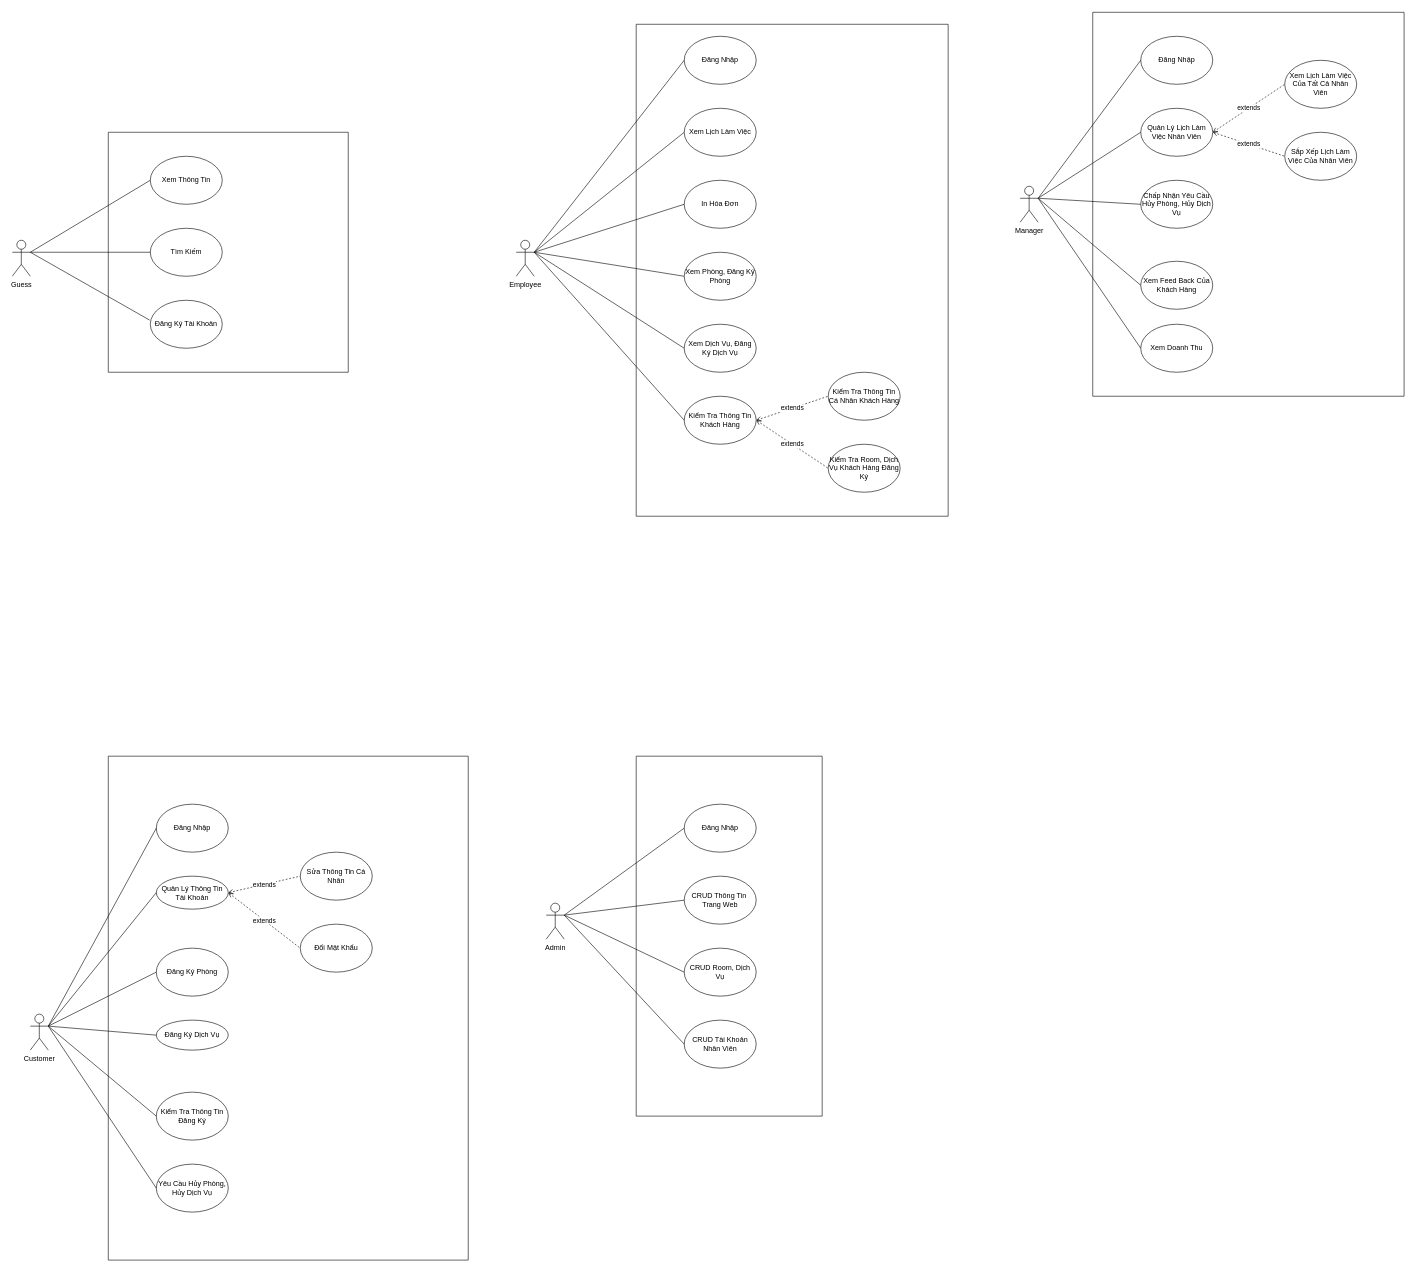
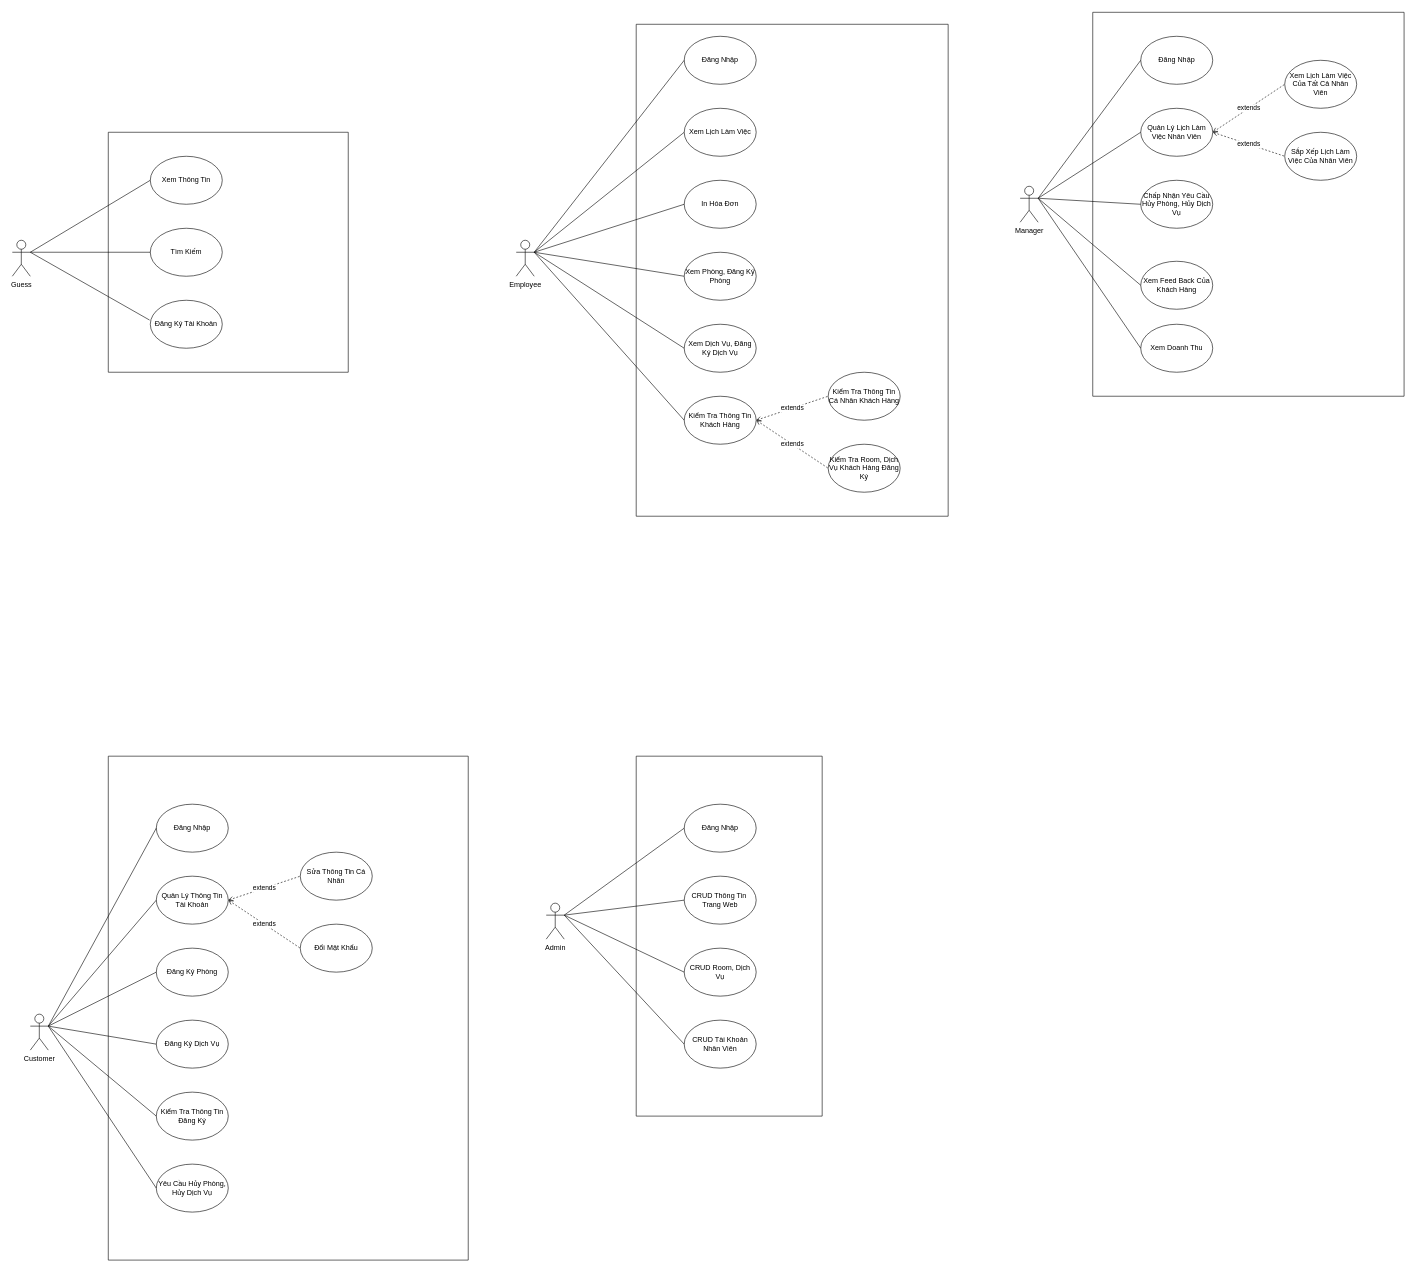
(192, 893) -> (192, 900)
(192, 1035) -> (192, 1044)
